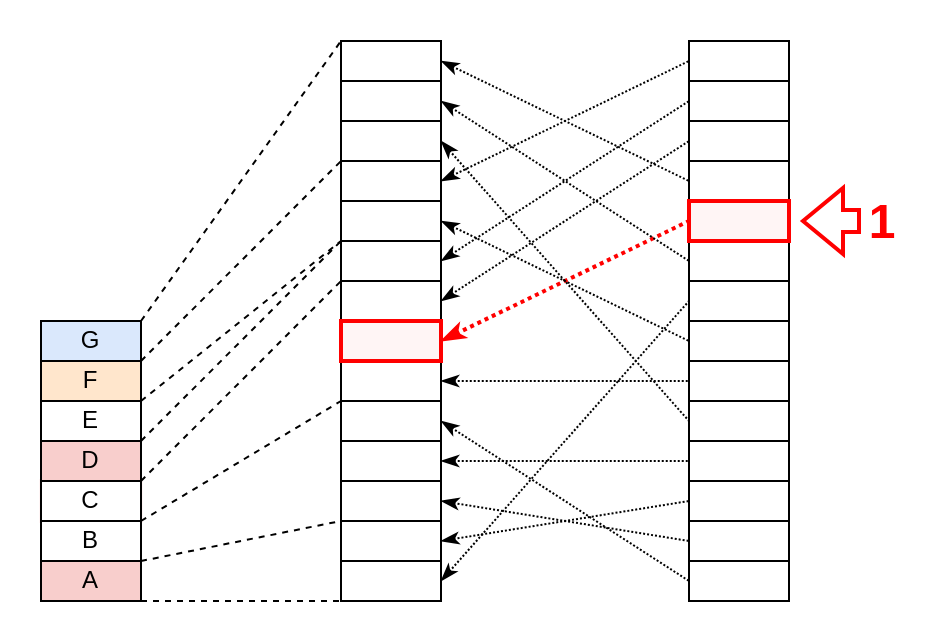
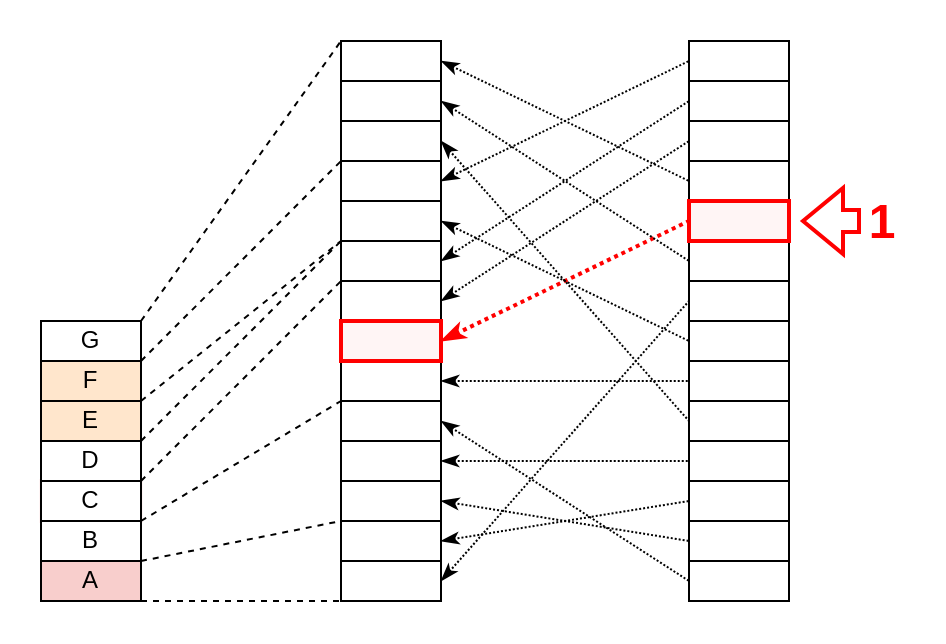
(91, 341) -> (91, 341)
(91, 421) -> (91, 421)
(91, 461) -> (91, 461)
